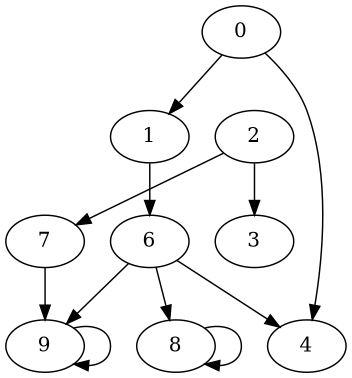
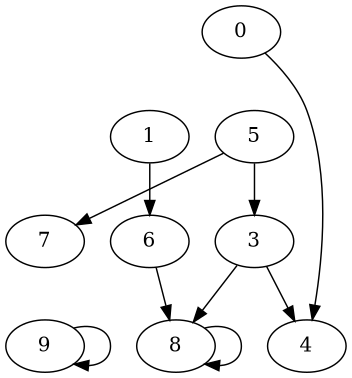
(201, 79) -> none
(254, 137) -> (254, 137)
(45, 287) -> none
none -> (220, 288)
(103, 289) -> none
(222, 290) -> (277, 287)
